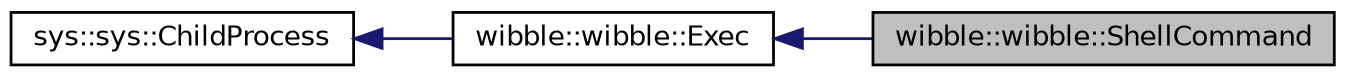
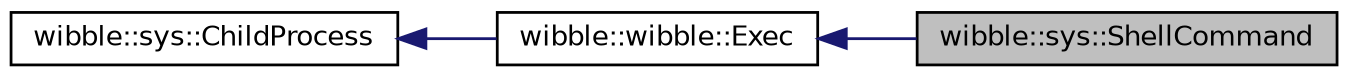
(182, 39) -> (204, 39)
(1104, 39) -> (1127, 39)
